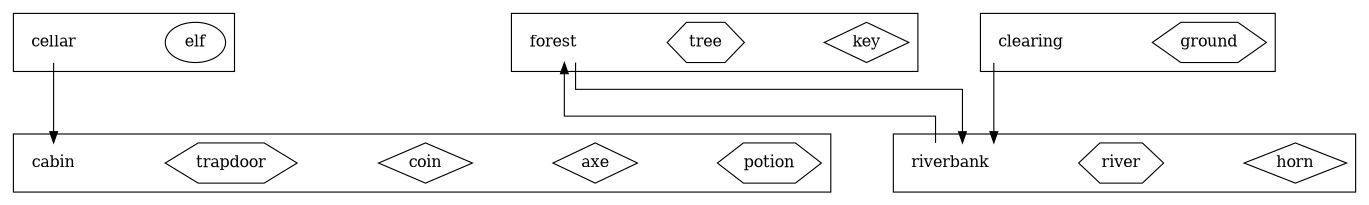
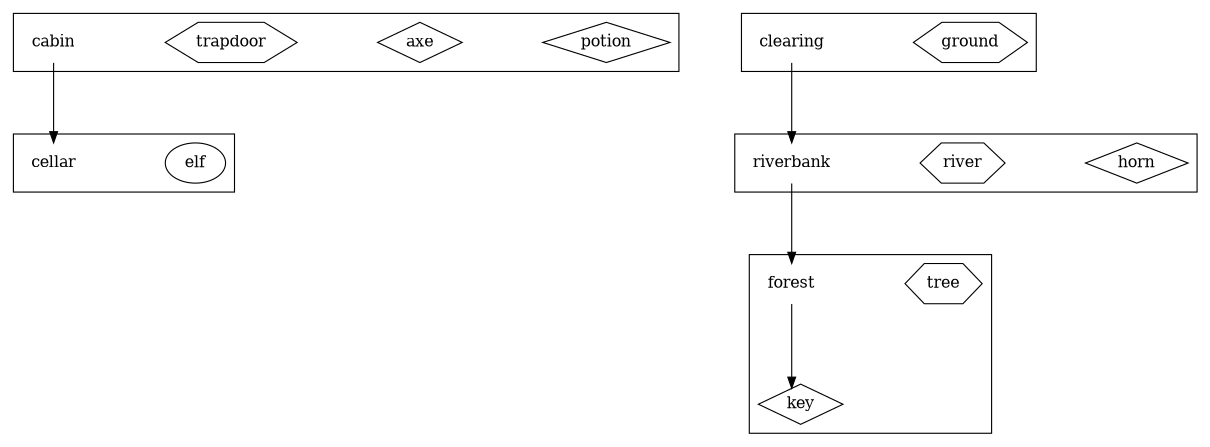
(777, 89) -> (792, 341)
(54, 97) -> (54, 97)
(425, 163) -> none
(769, 163) -> (606, 42)
